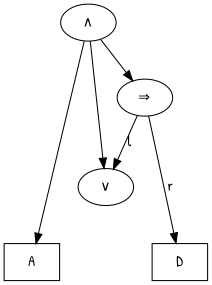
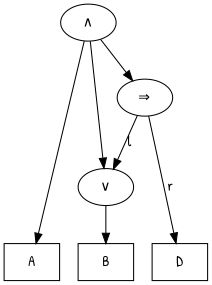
none -> (106, 262)
